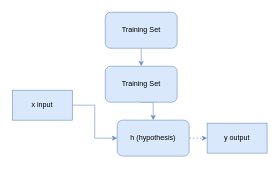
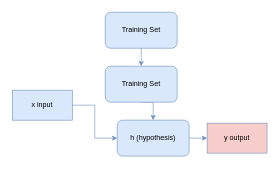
(196, 138) -> (196, 138)
(237, 138) -> (237, 138)
